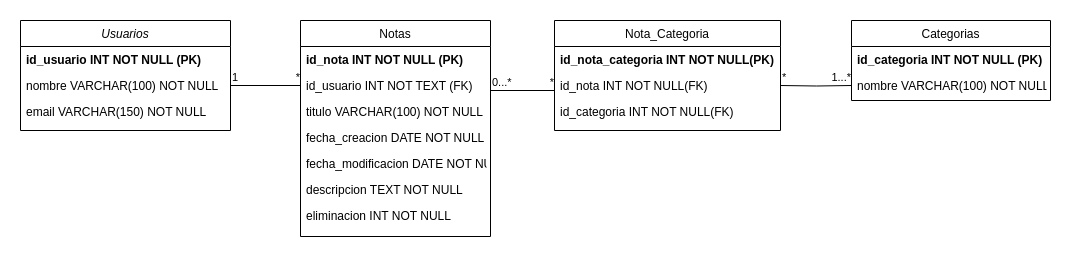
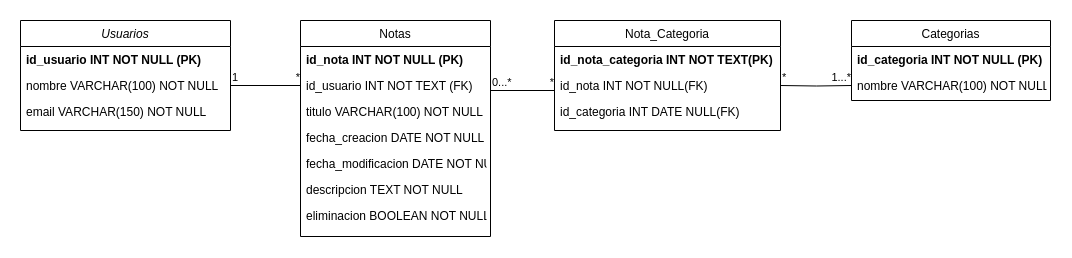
(666, 60) -> (666, 60)
(650, 112) -> (653, 112)
(376, 216) -> (389, 216)
